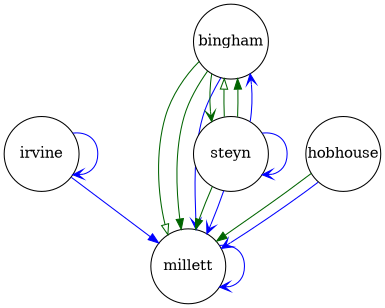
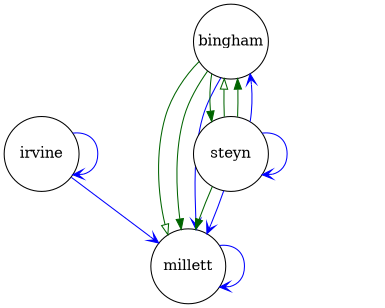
(211, 83) -> (211, 83)
(343, 154) -> none
(111, 207) -> (111, 207)
